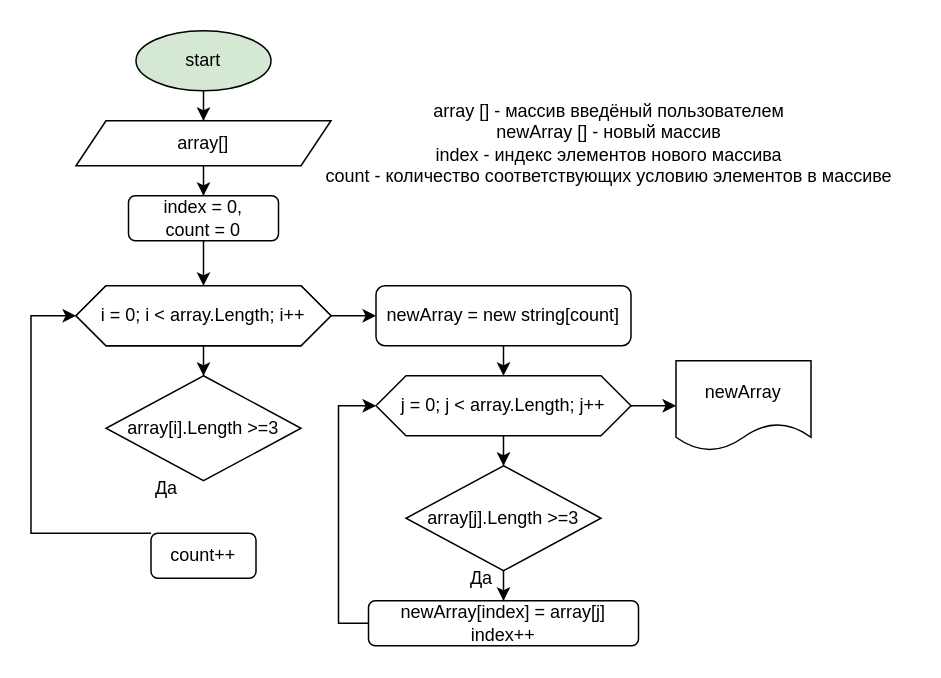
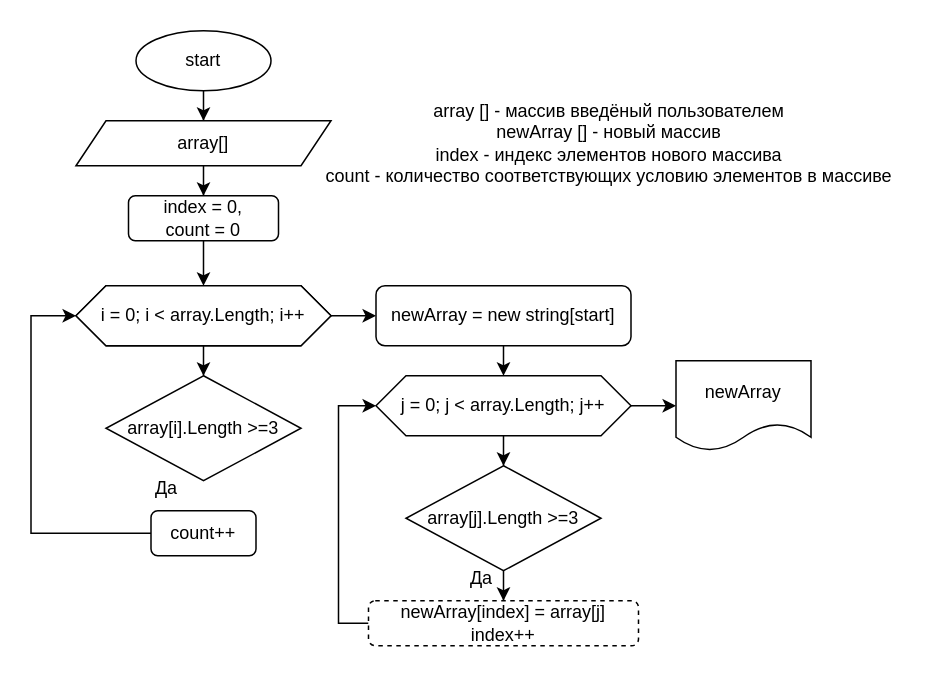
(203, 61) -> (203, 61)
(503, 316) -> (503, 316)
(203, 556) -> (203, 533)
(503, 623) -> (503, 623)
